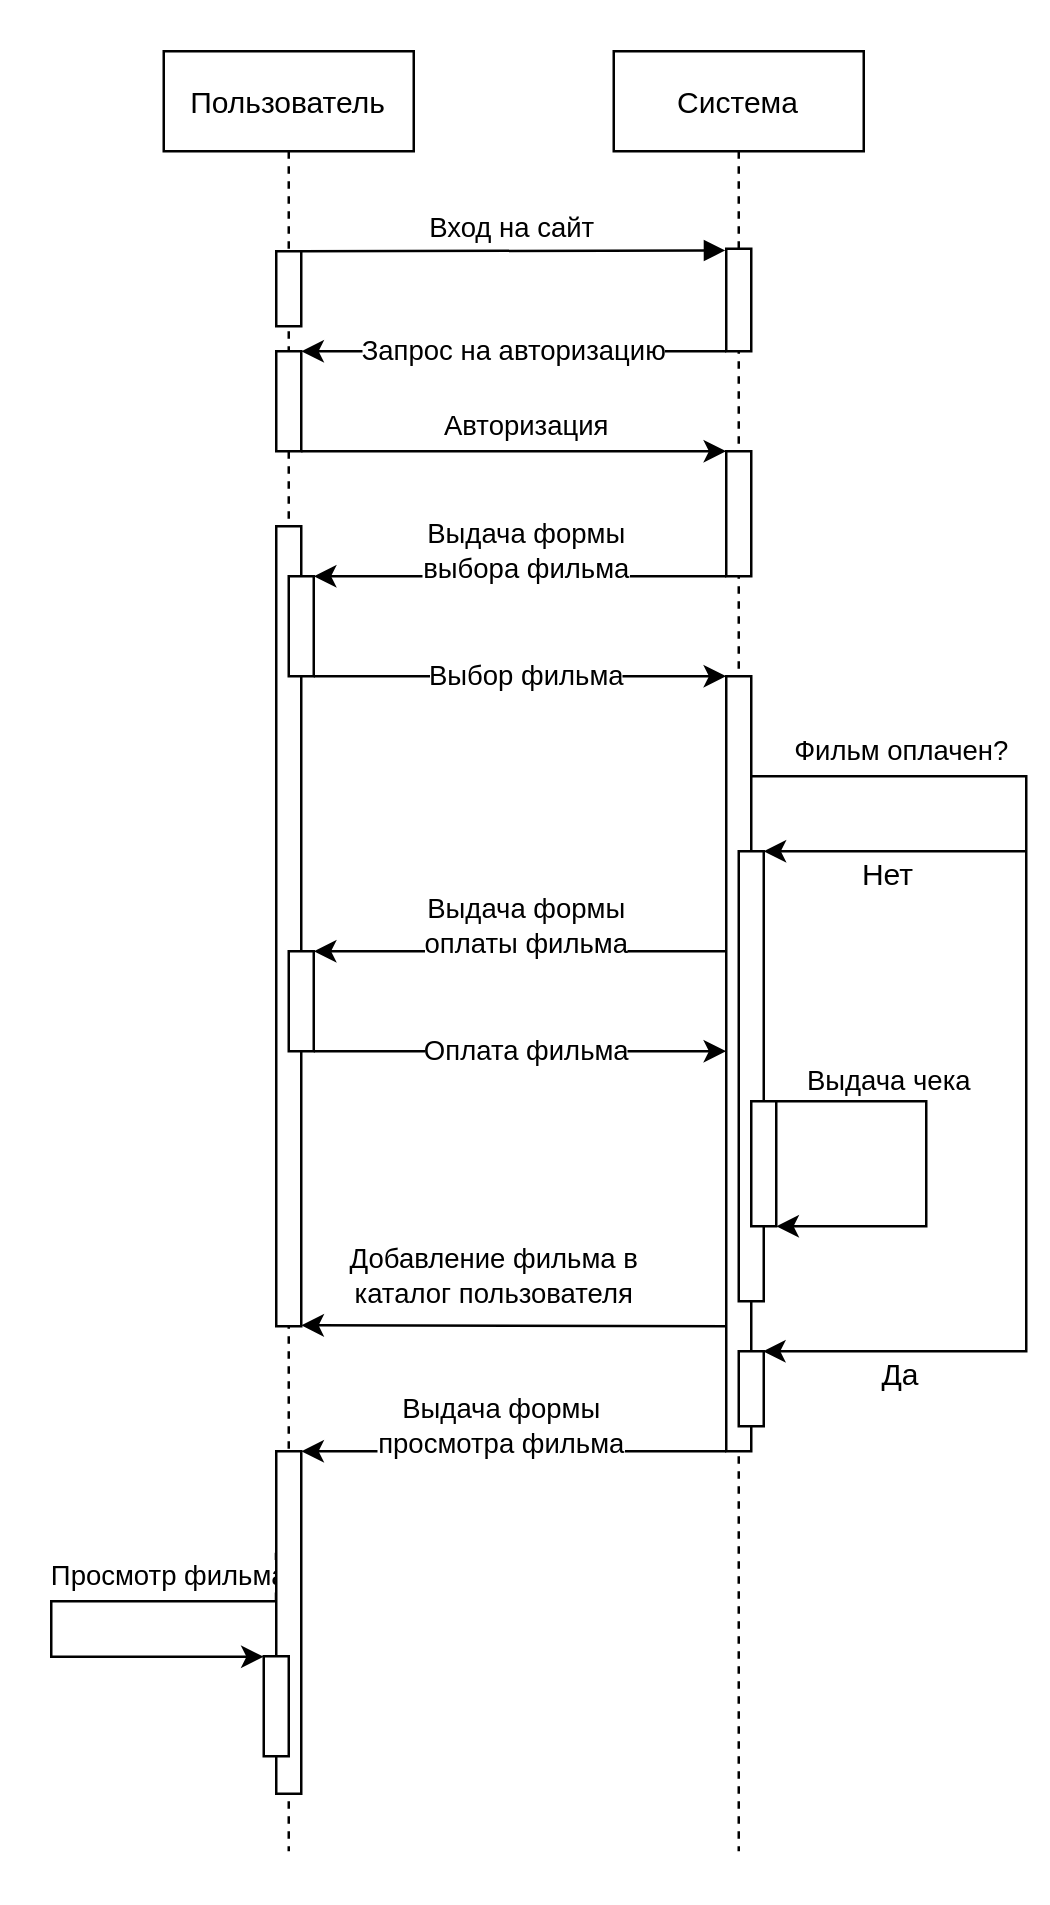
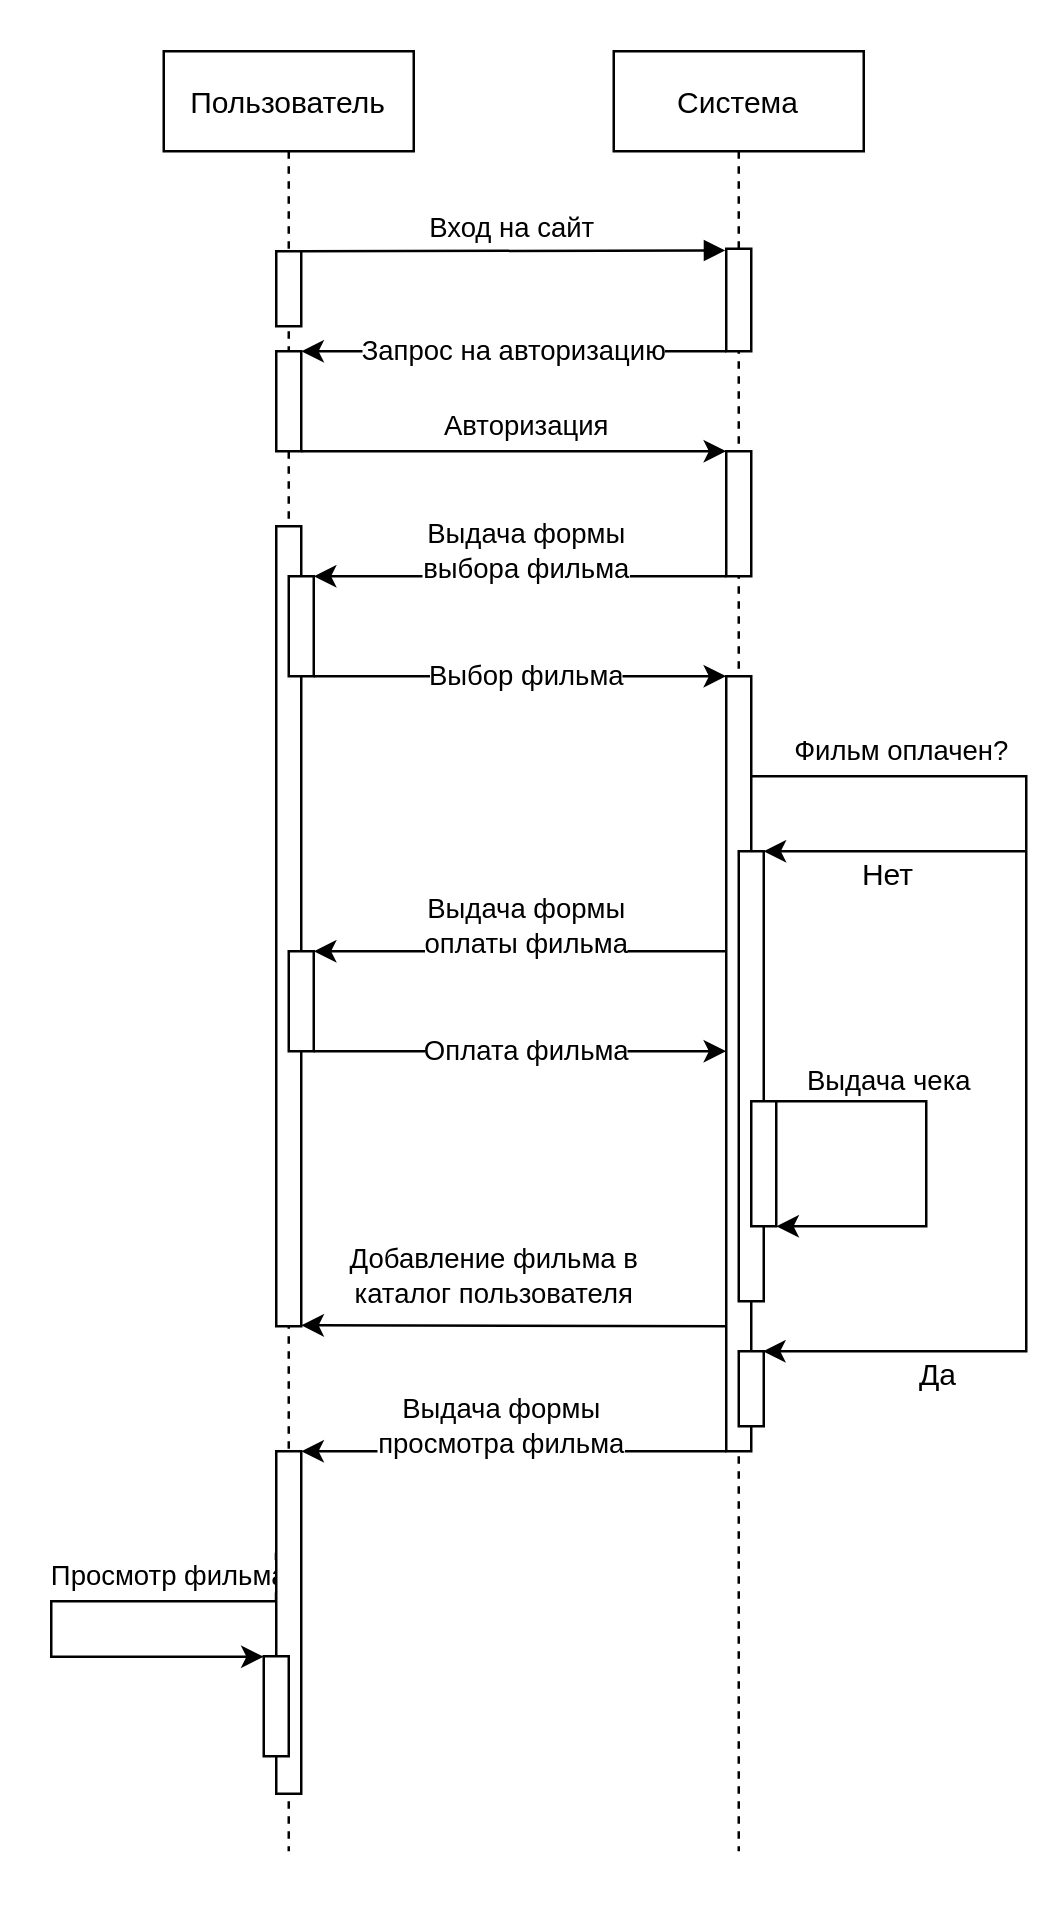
(901, 1376) -> (939, 1376)
